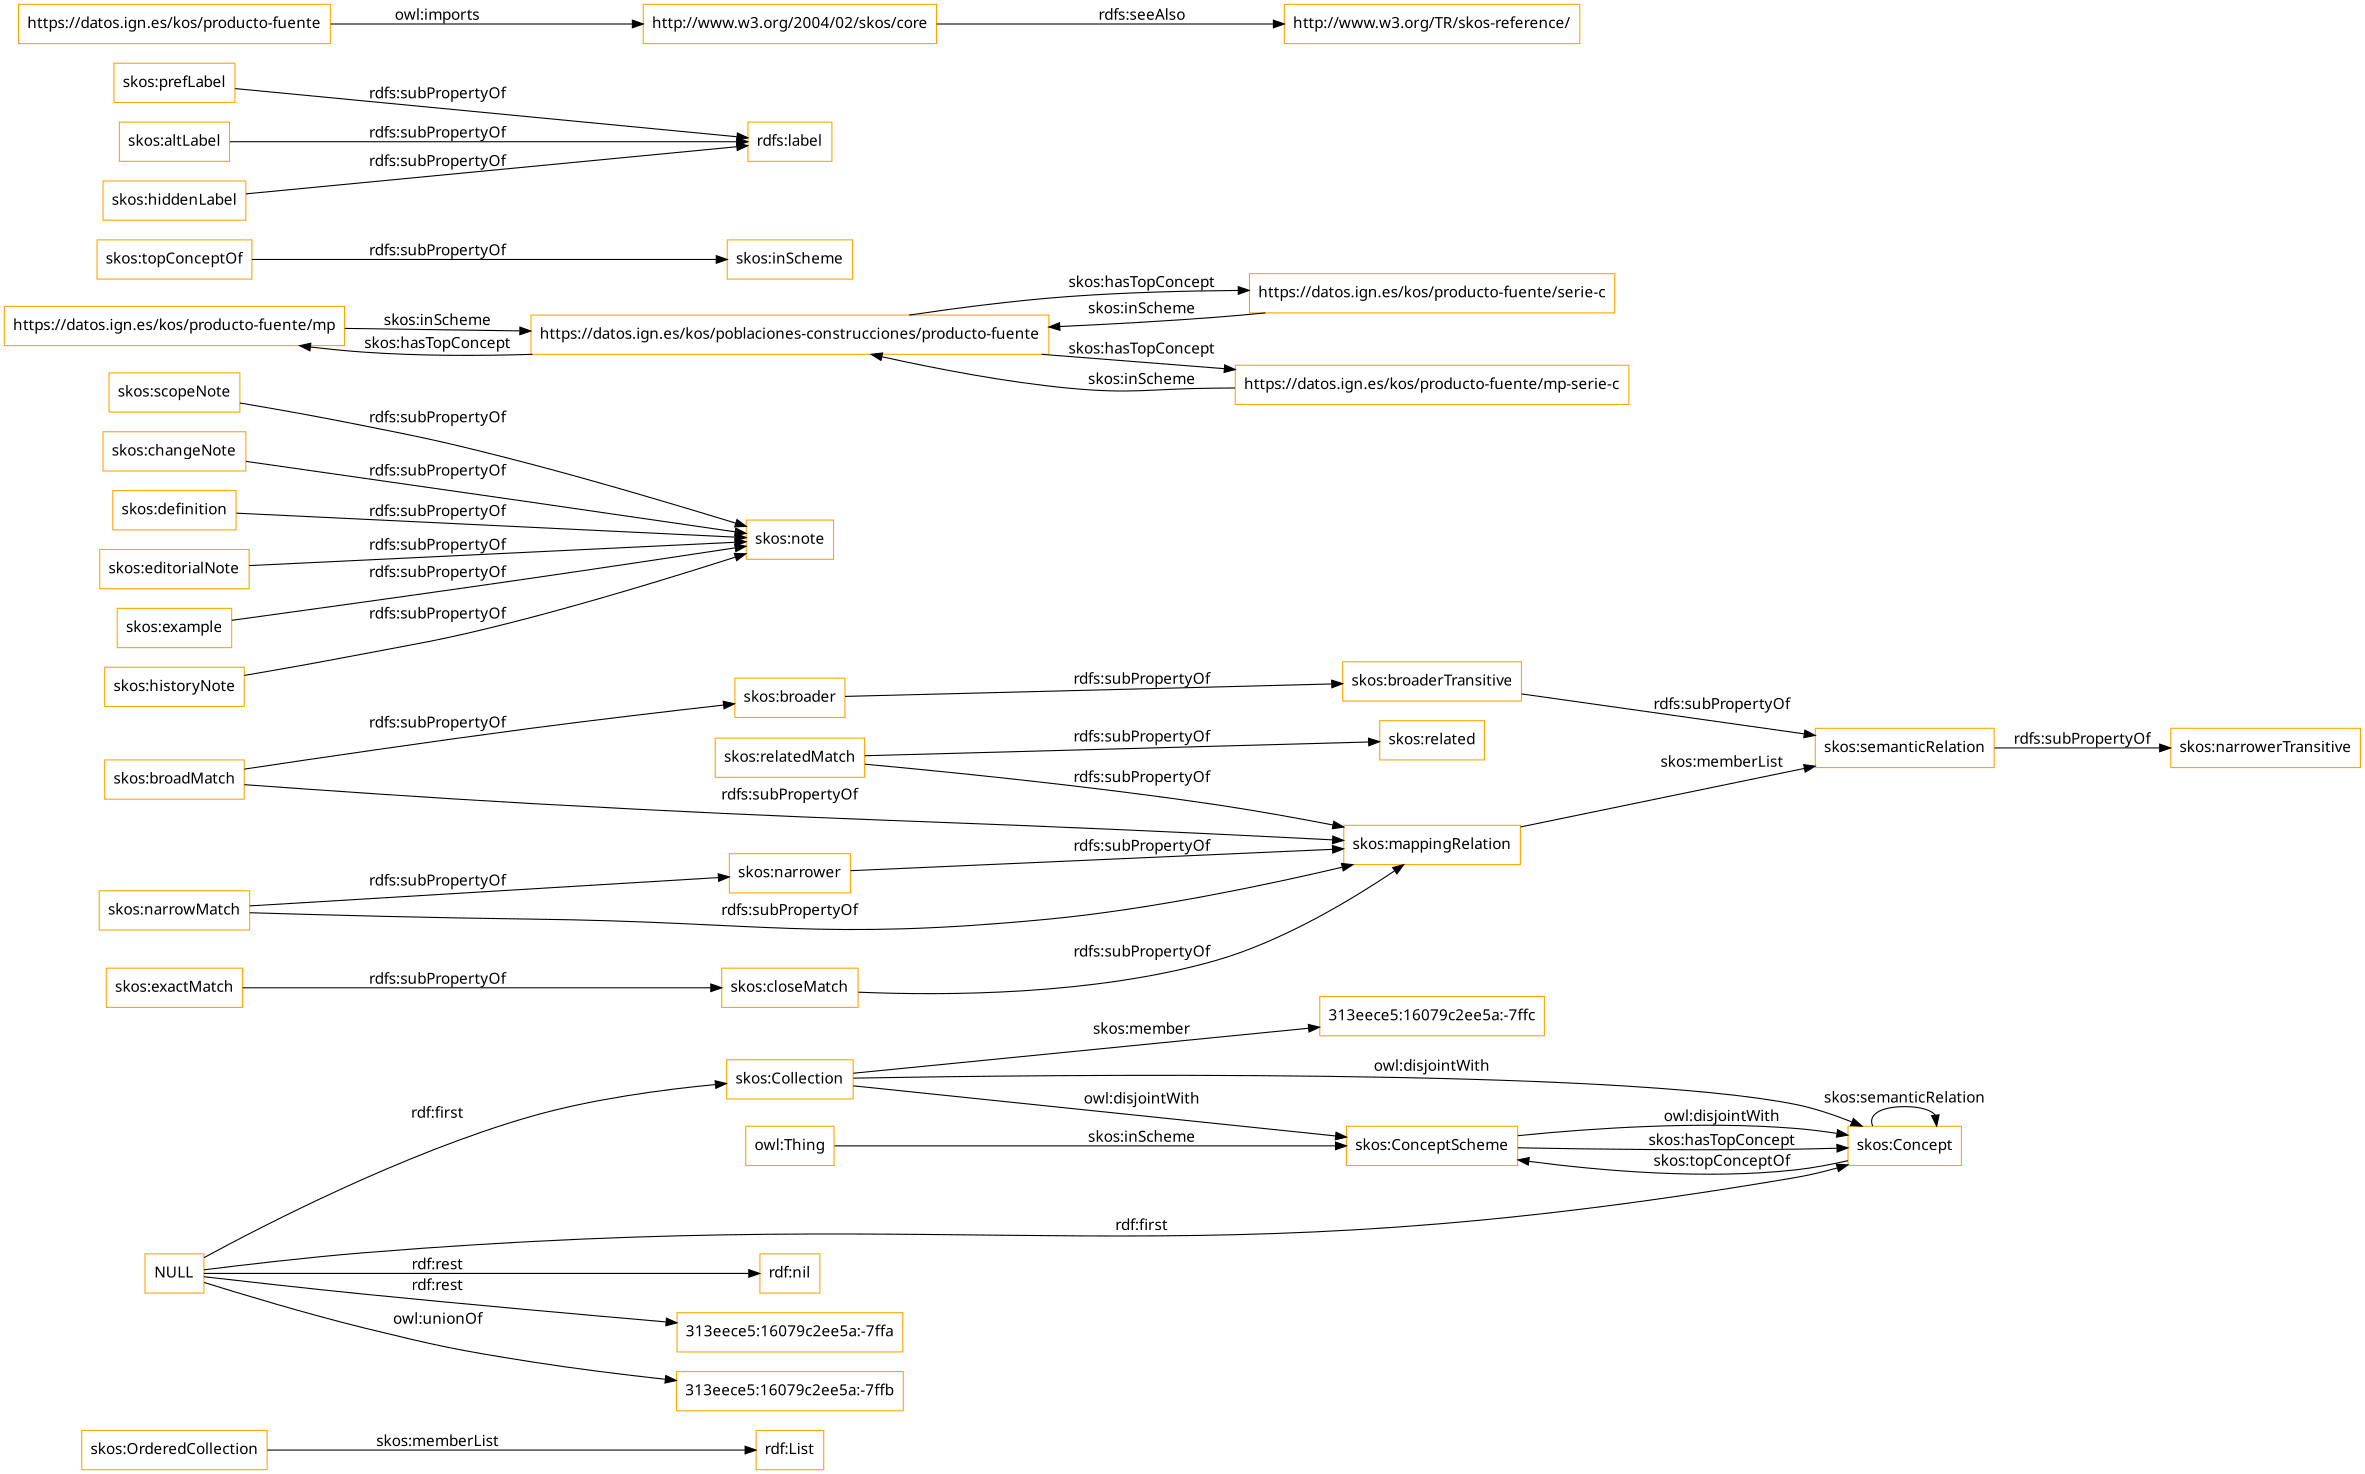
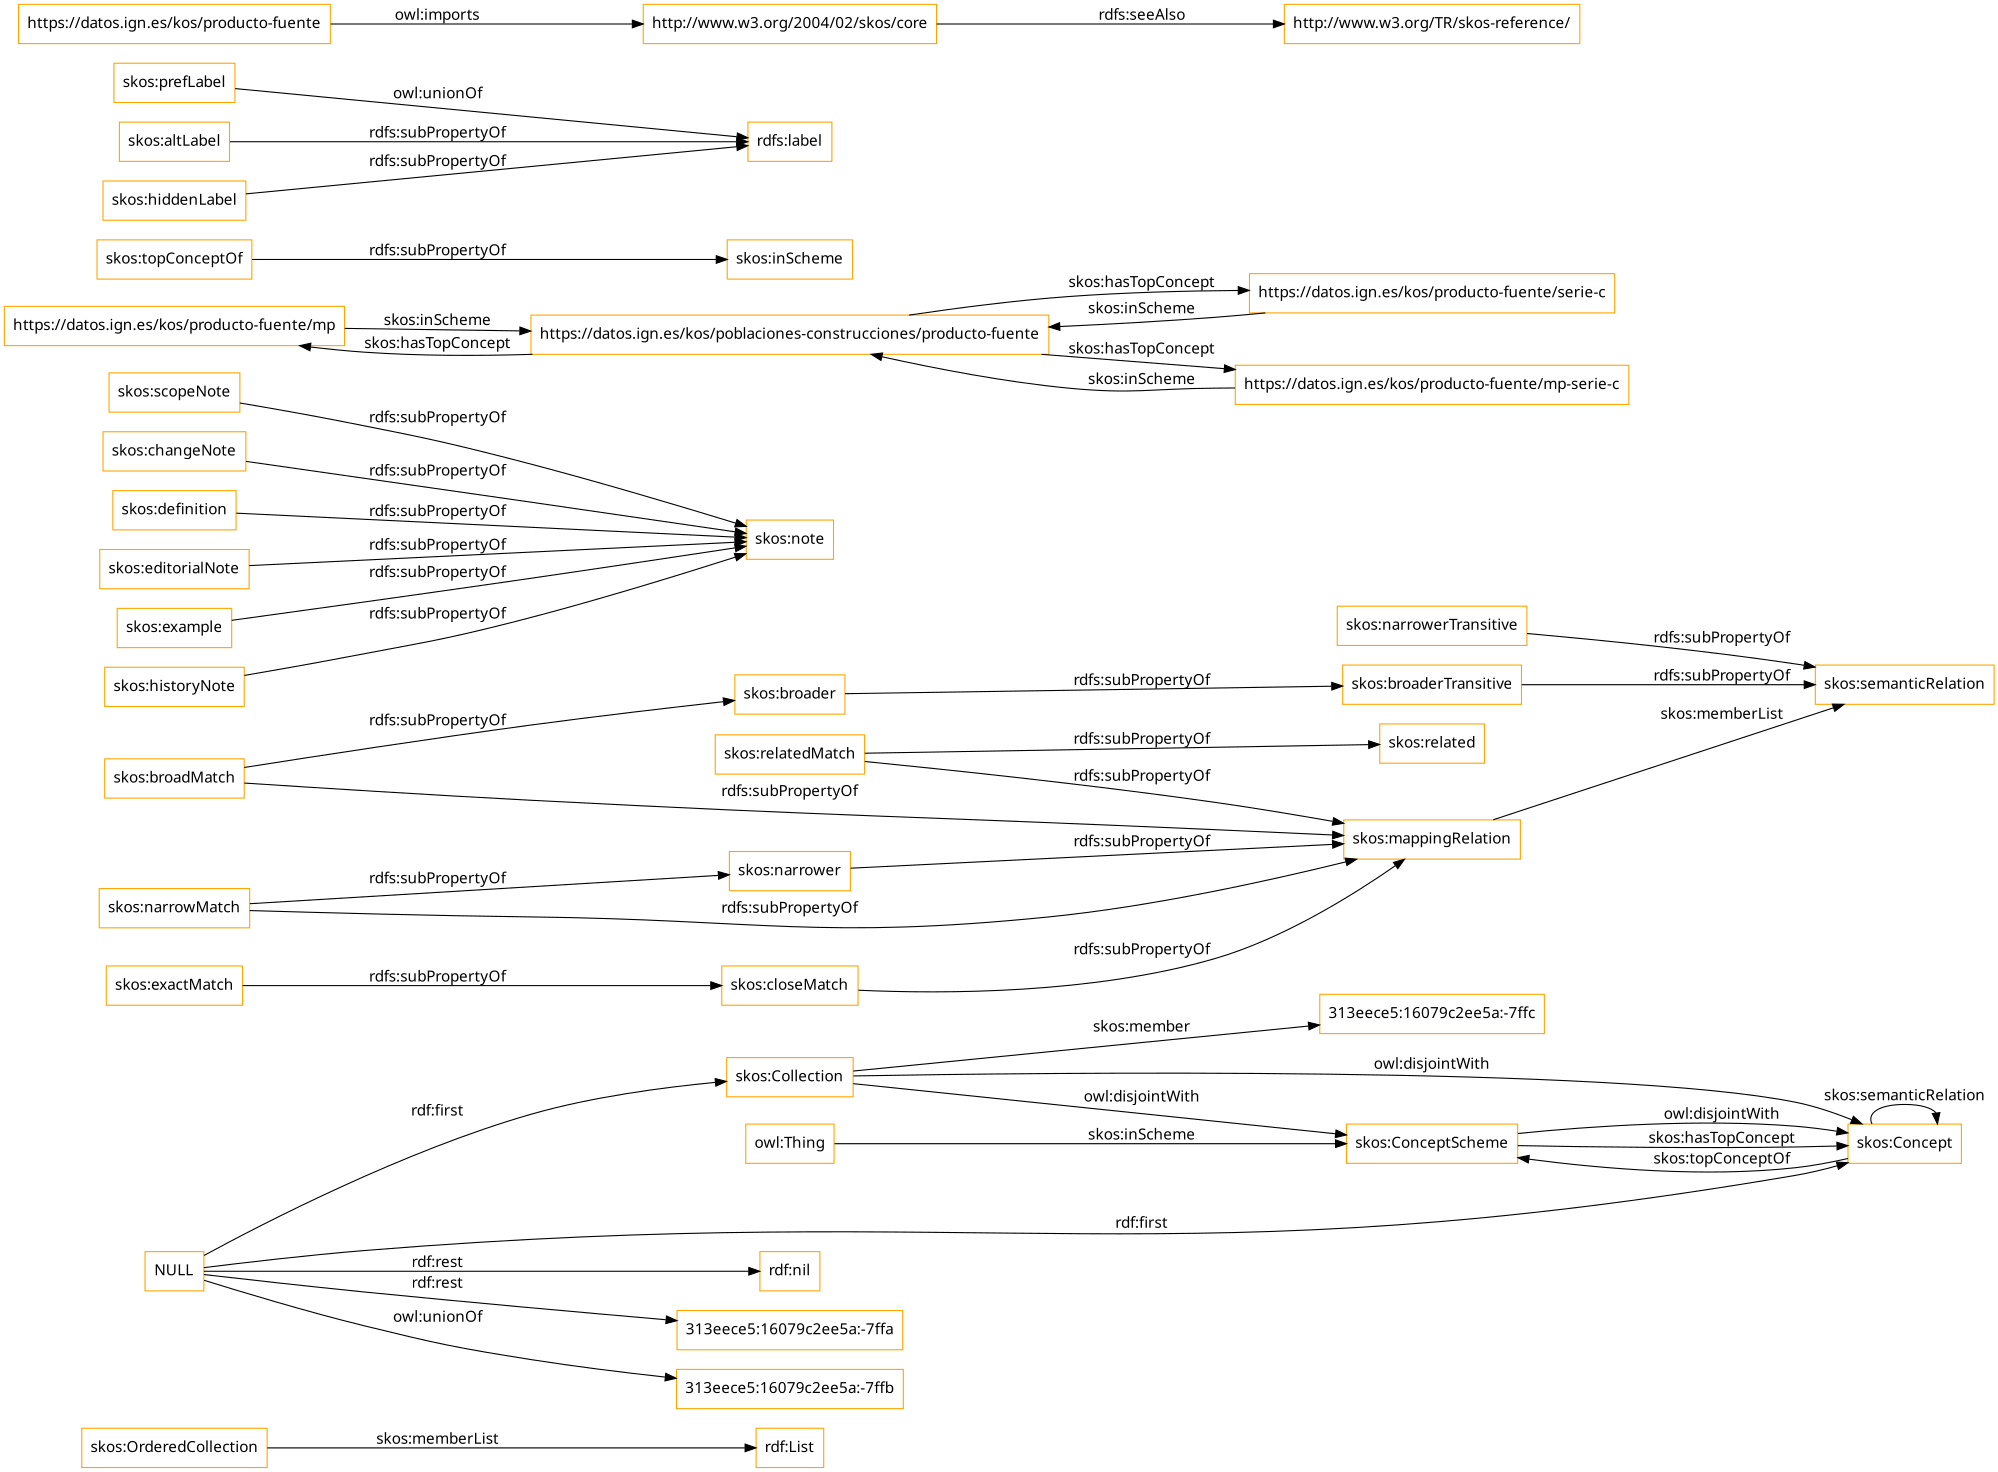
(438, 94) -> (438, 94)
(2077, 748) -> (1666, 647)
